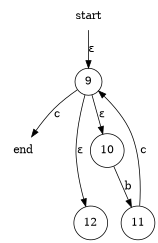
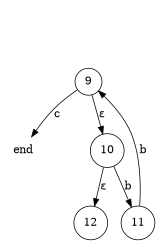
(88, 16) -> none
(76, 147) -> (100, 183)
(143, 151) -> (143, 151)
